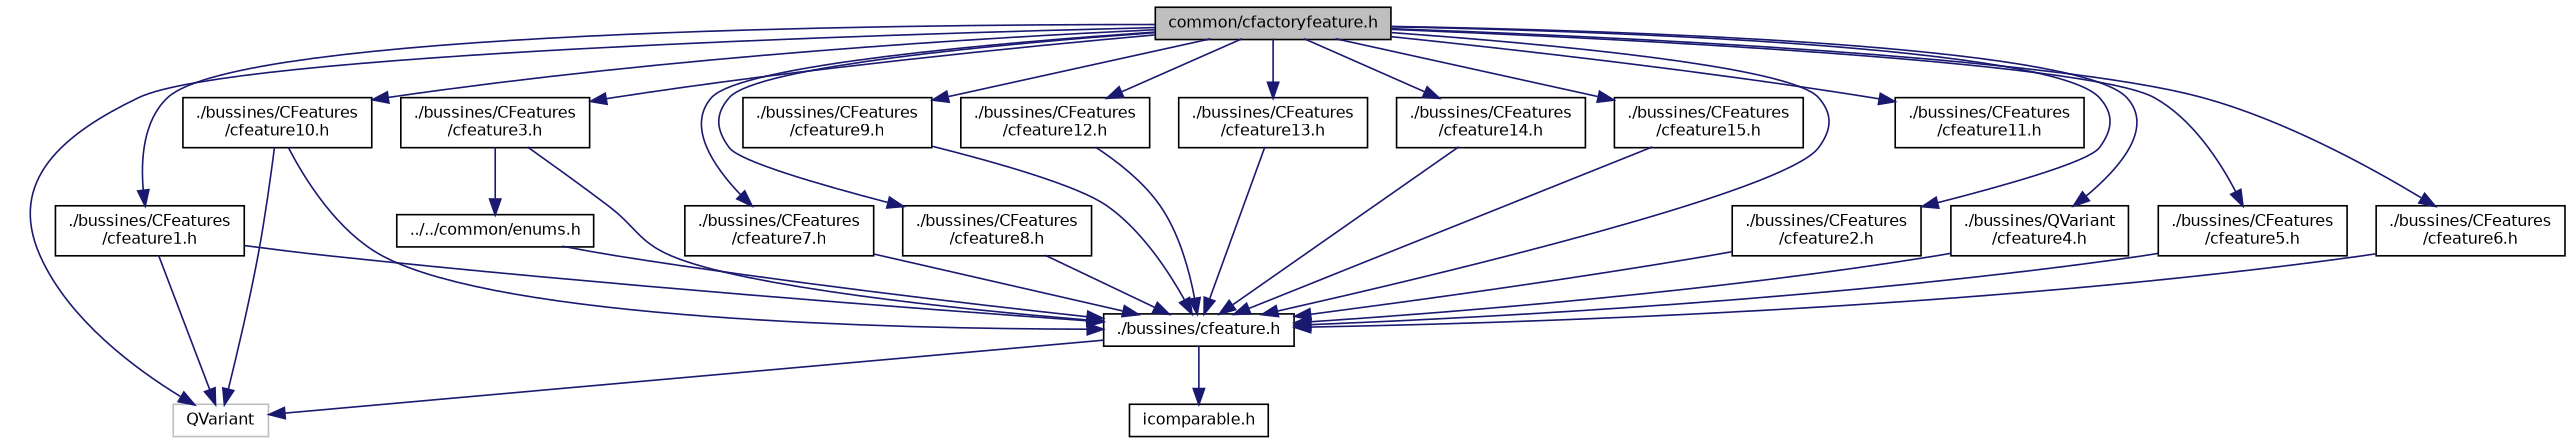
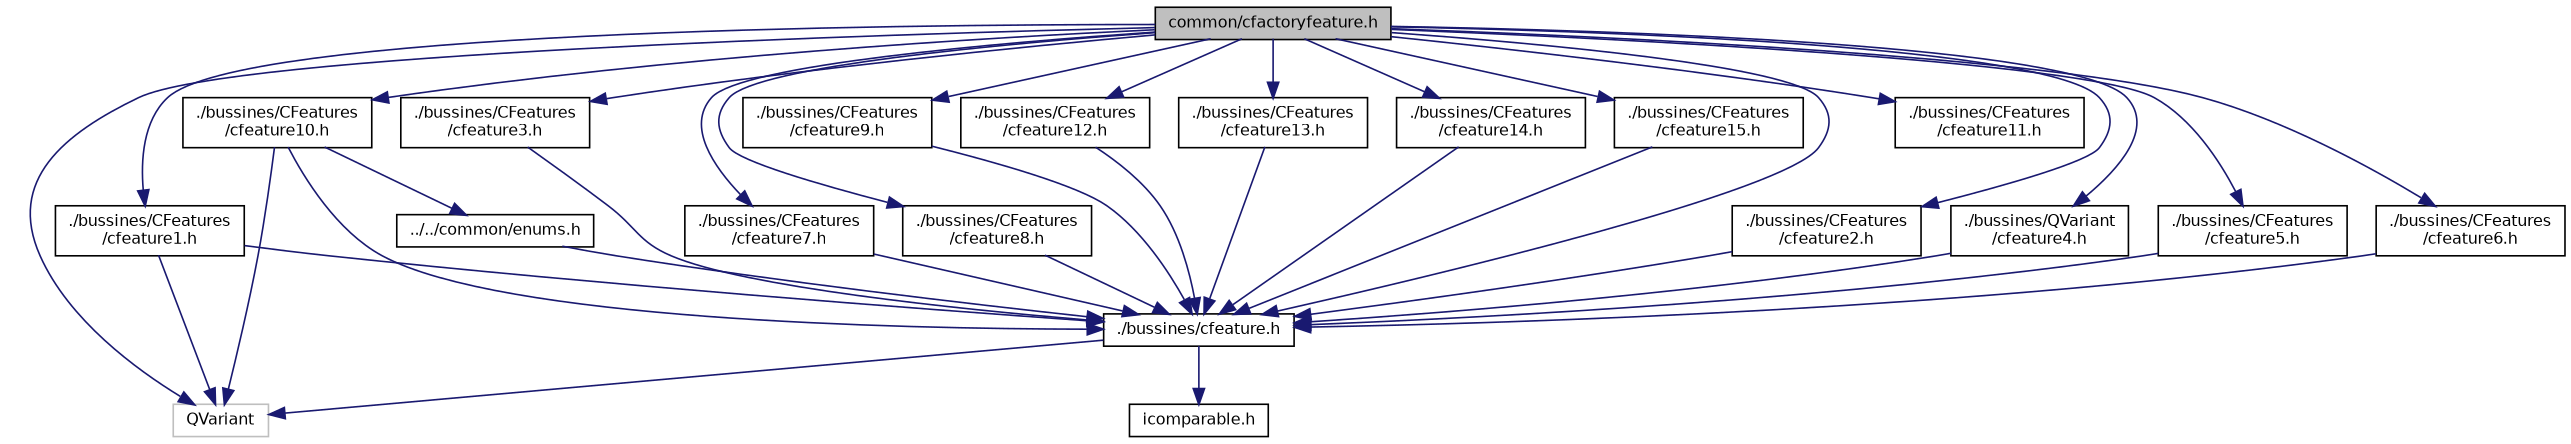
(495, 173) -> (388, 178)
